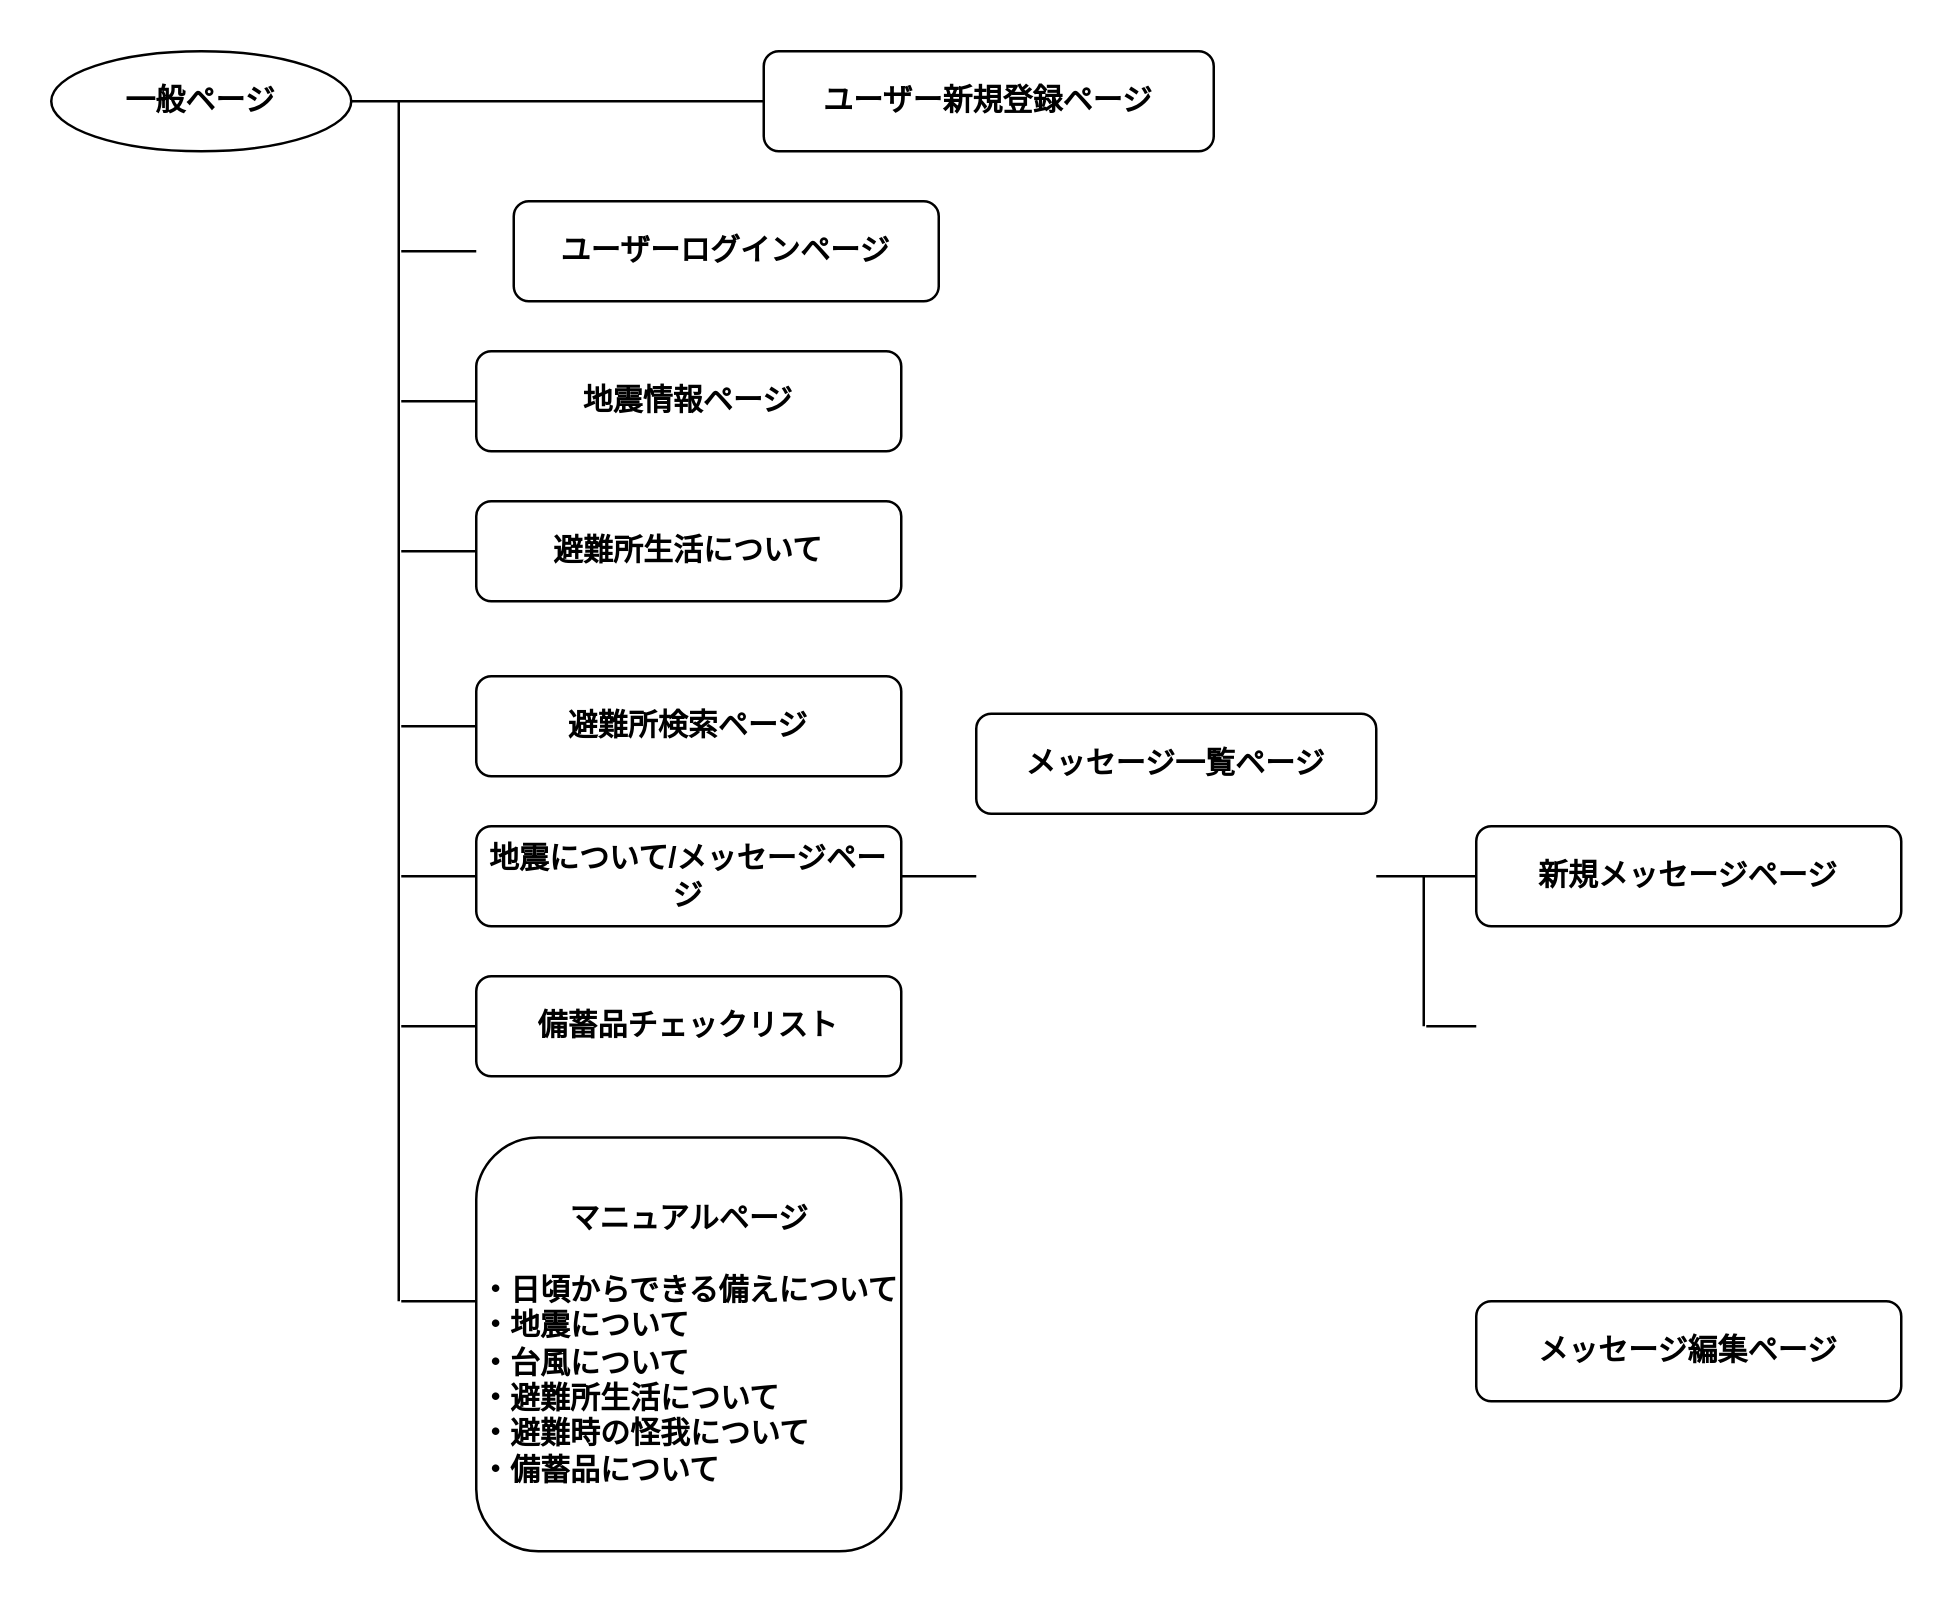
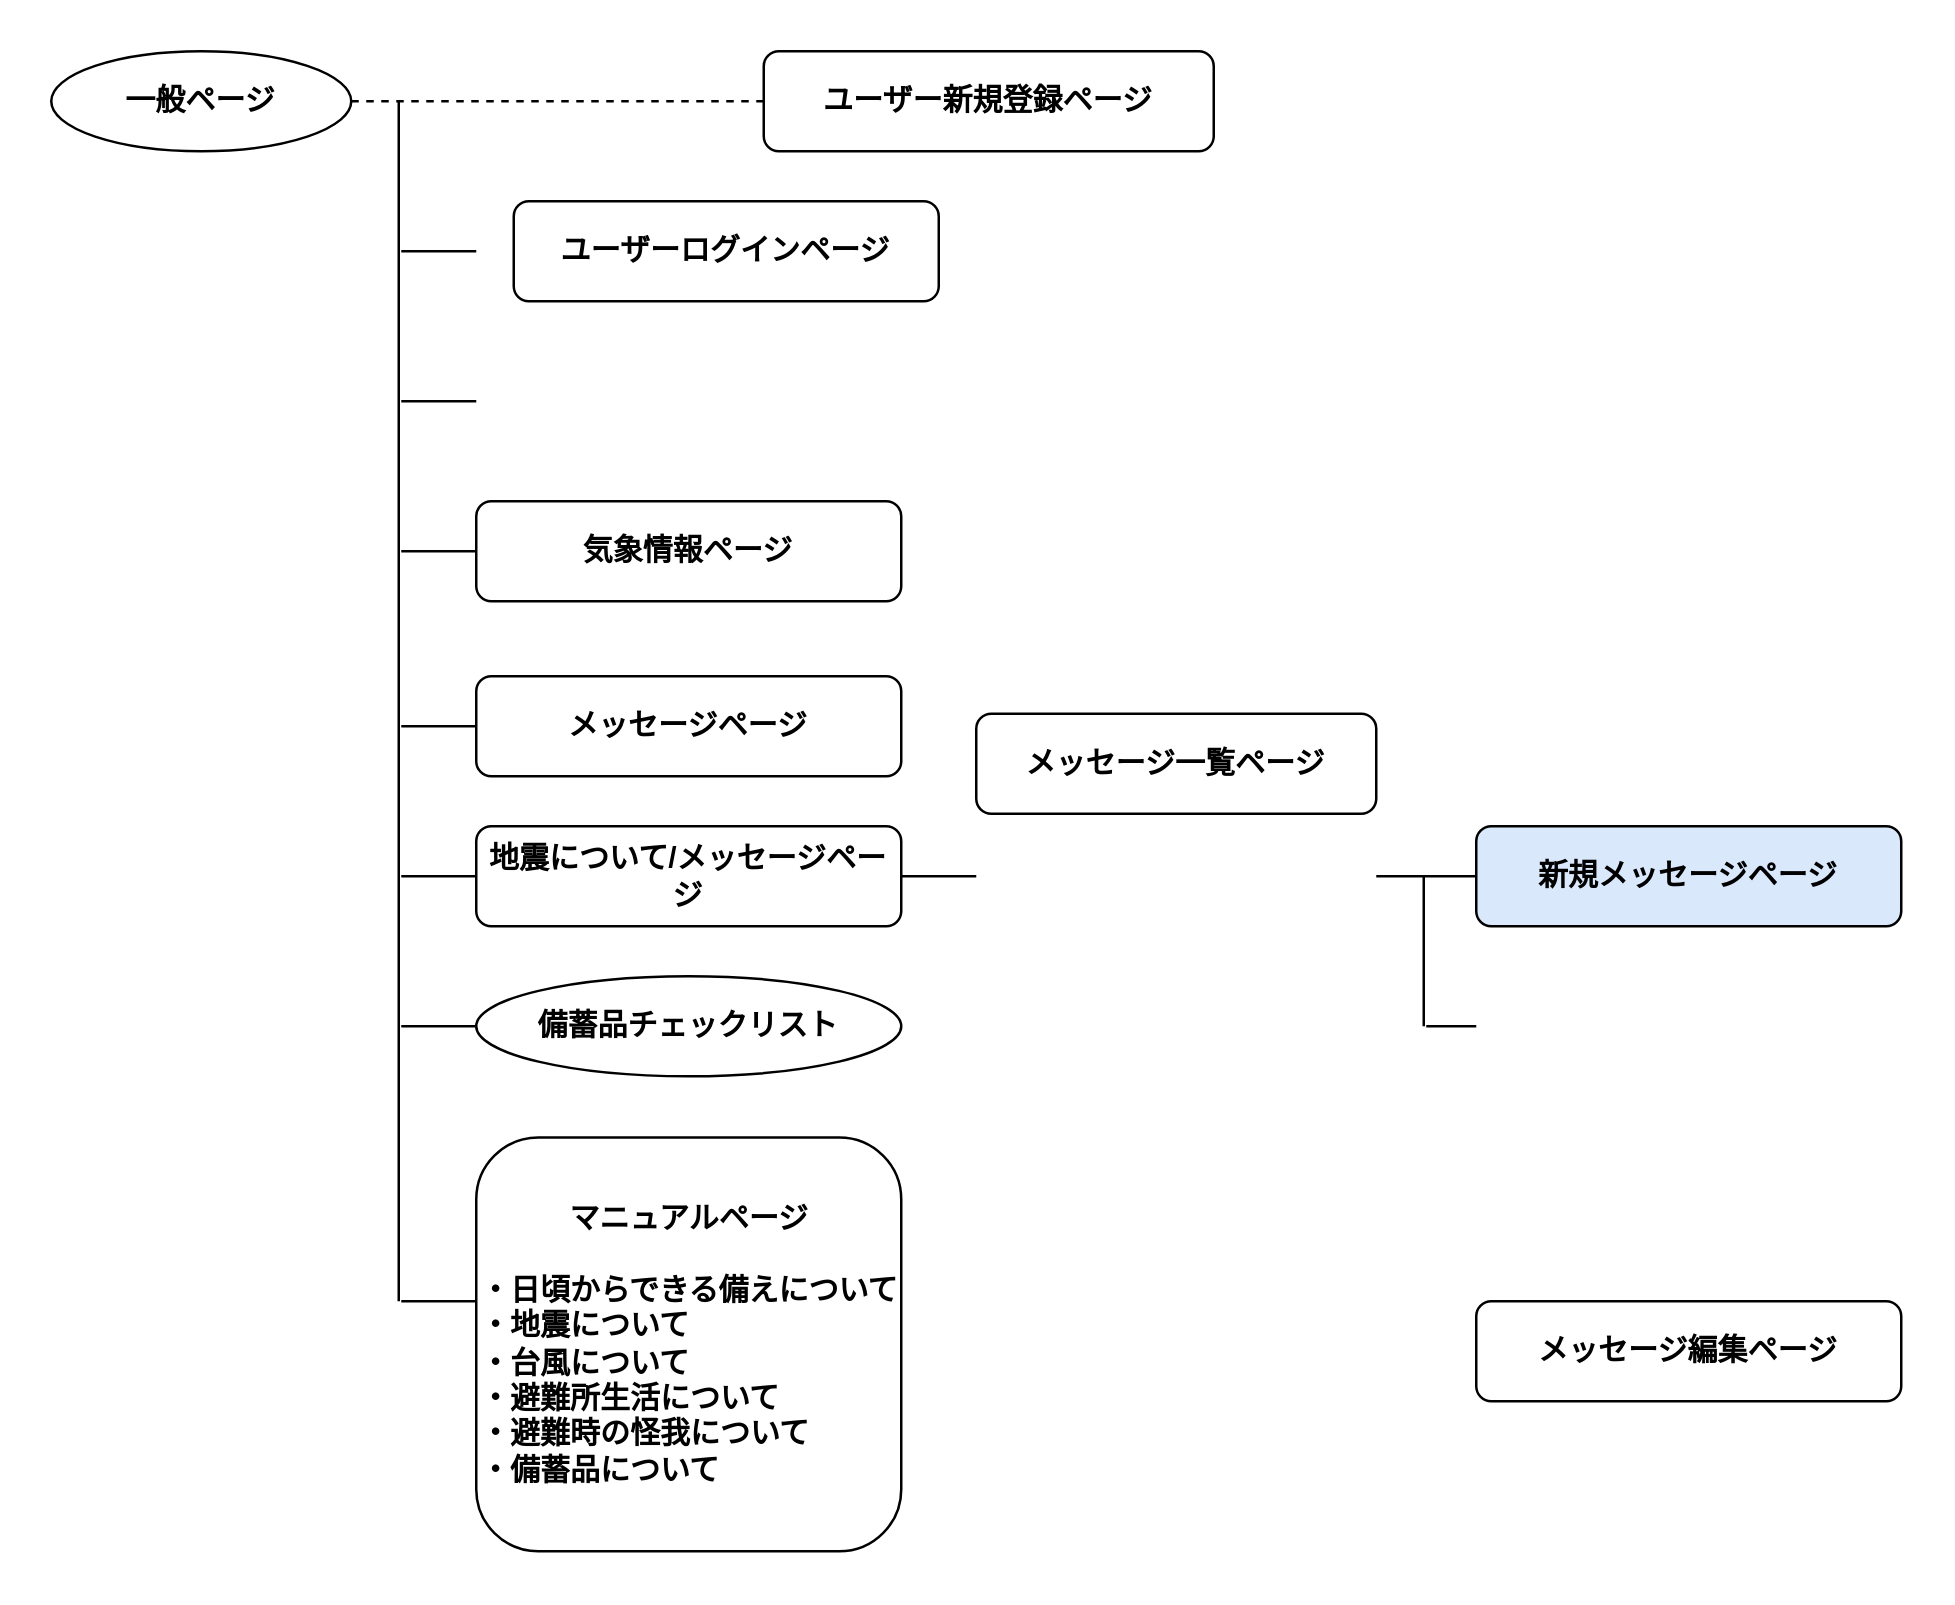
(556, 101) -> (556, 101)
(689, 401) -> none
(689, 551) -> (689, 551)
(689, 726) -> (689, 726)
(1689, 876) -> (1689, 876)
(689, 1026) -> (689, 1026)
